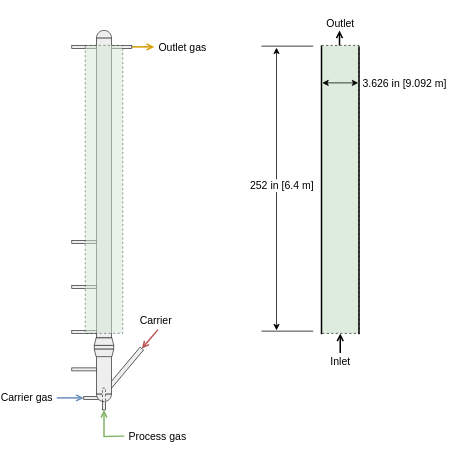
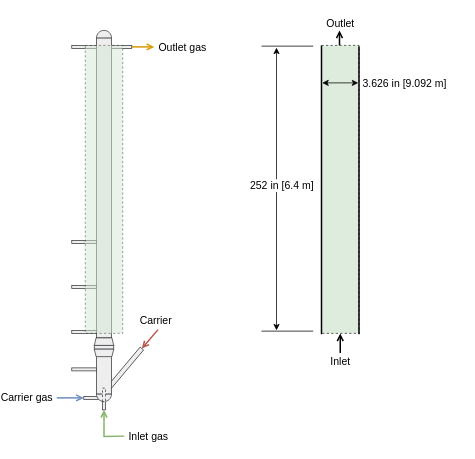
(160, 436) -> (152, 436)
